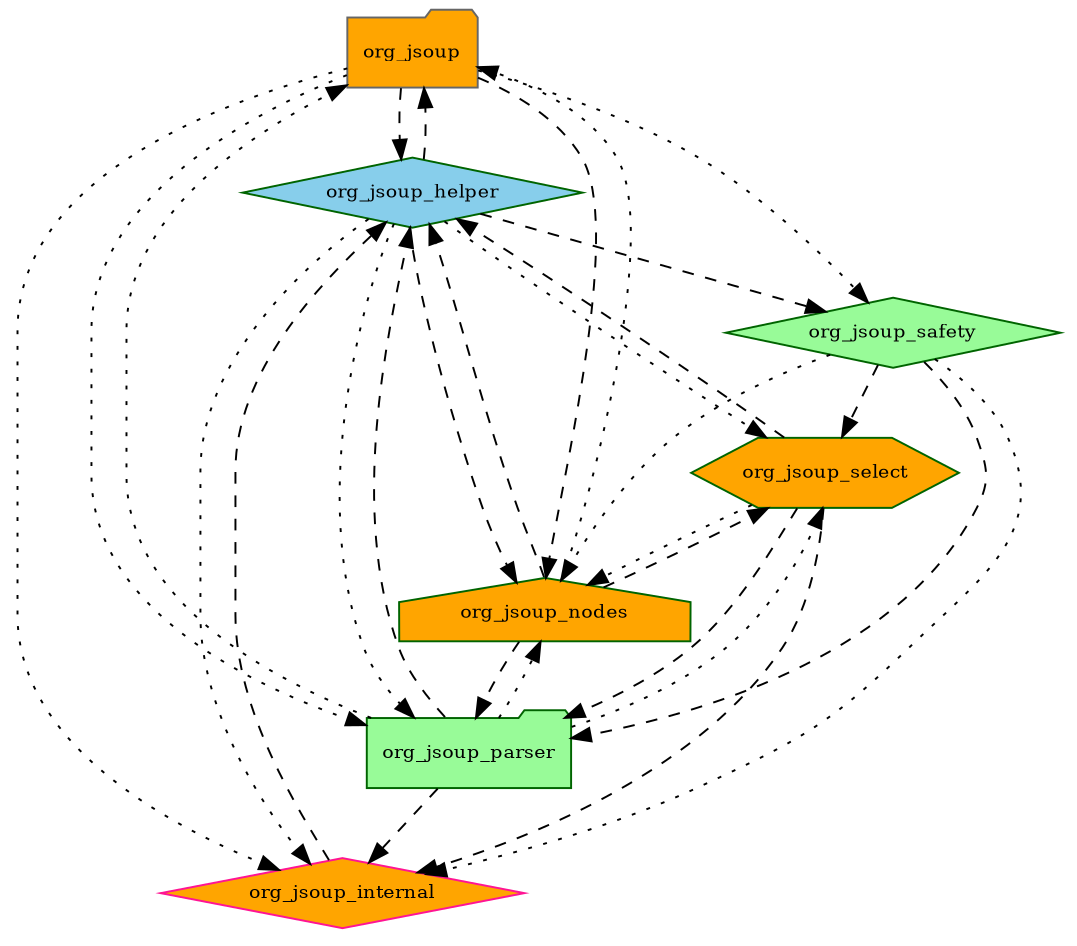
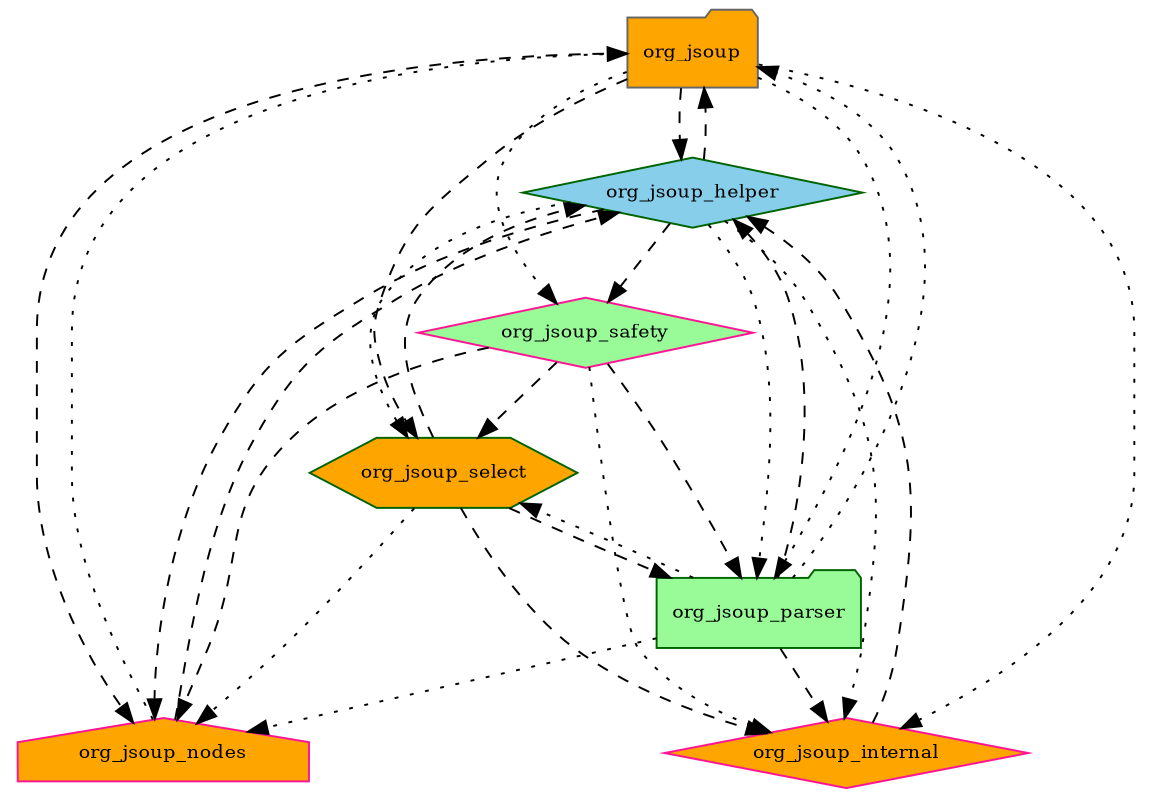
(893, 333) -> (586, 333)
(679, 433) -> (269, 463)
(677, 553) -> (432, 208)
(545, 613) -> (163, 753)
(501, 670) -> none
